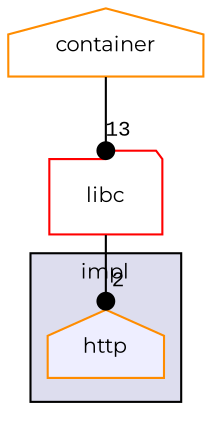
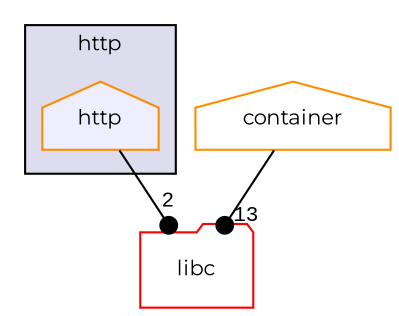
(106, 267) -> (144, 188)
(106, 273) -> (100, 45)
